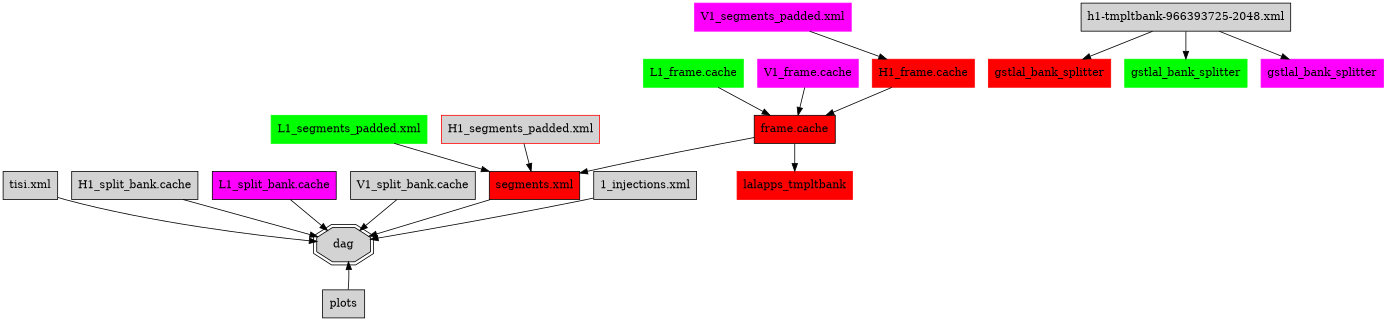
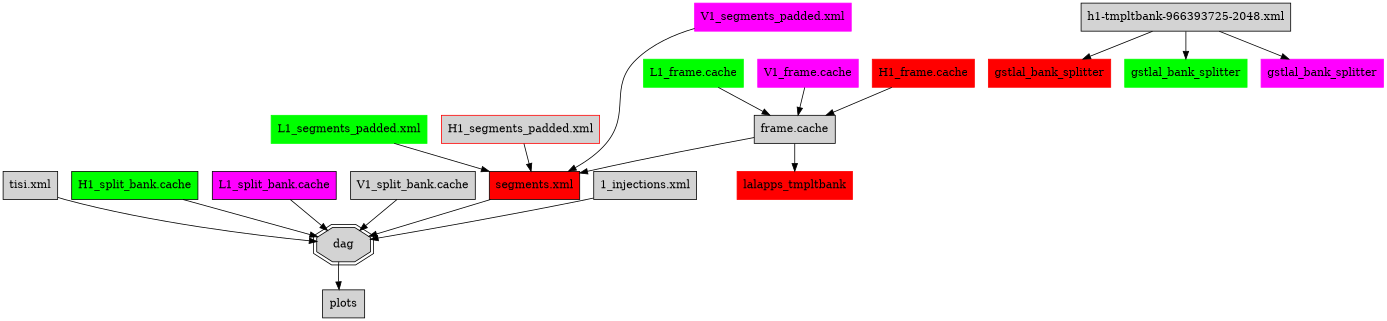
(844, 44) -> (622, 87)
(795, 129) -> (795, 129)
(135, 185) -> (135, 185)
(349, 280) -> (338, 272)
